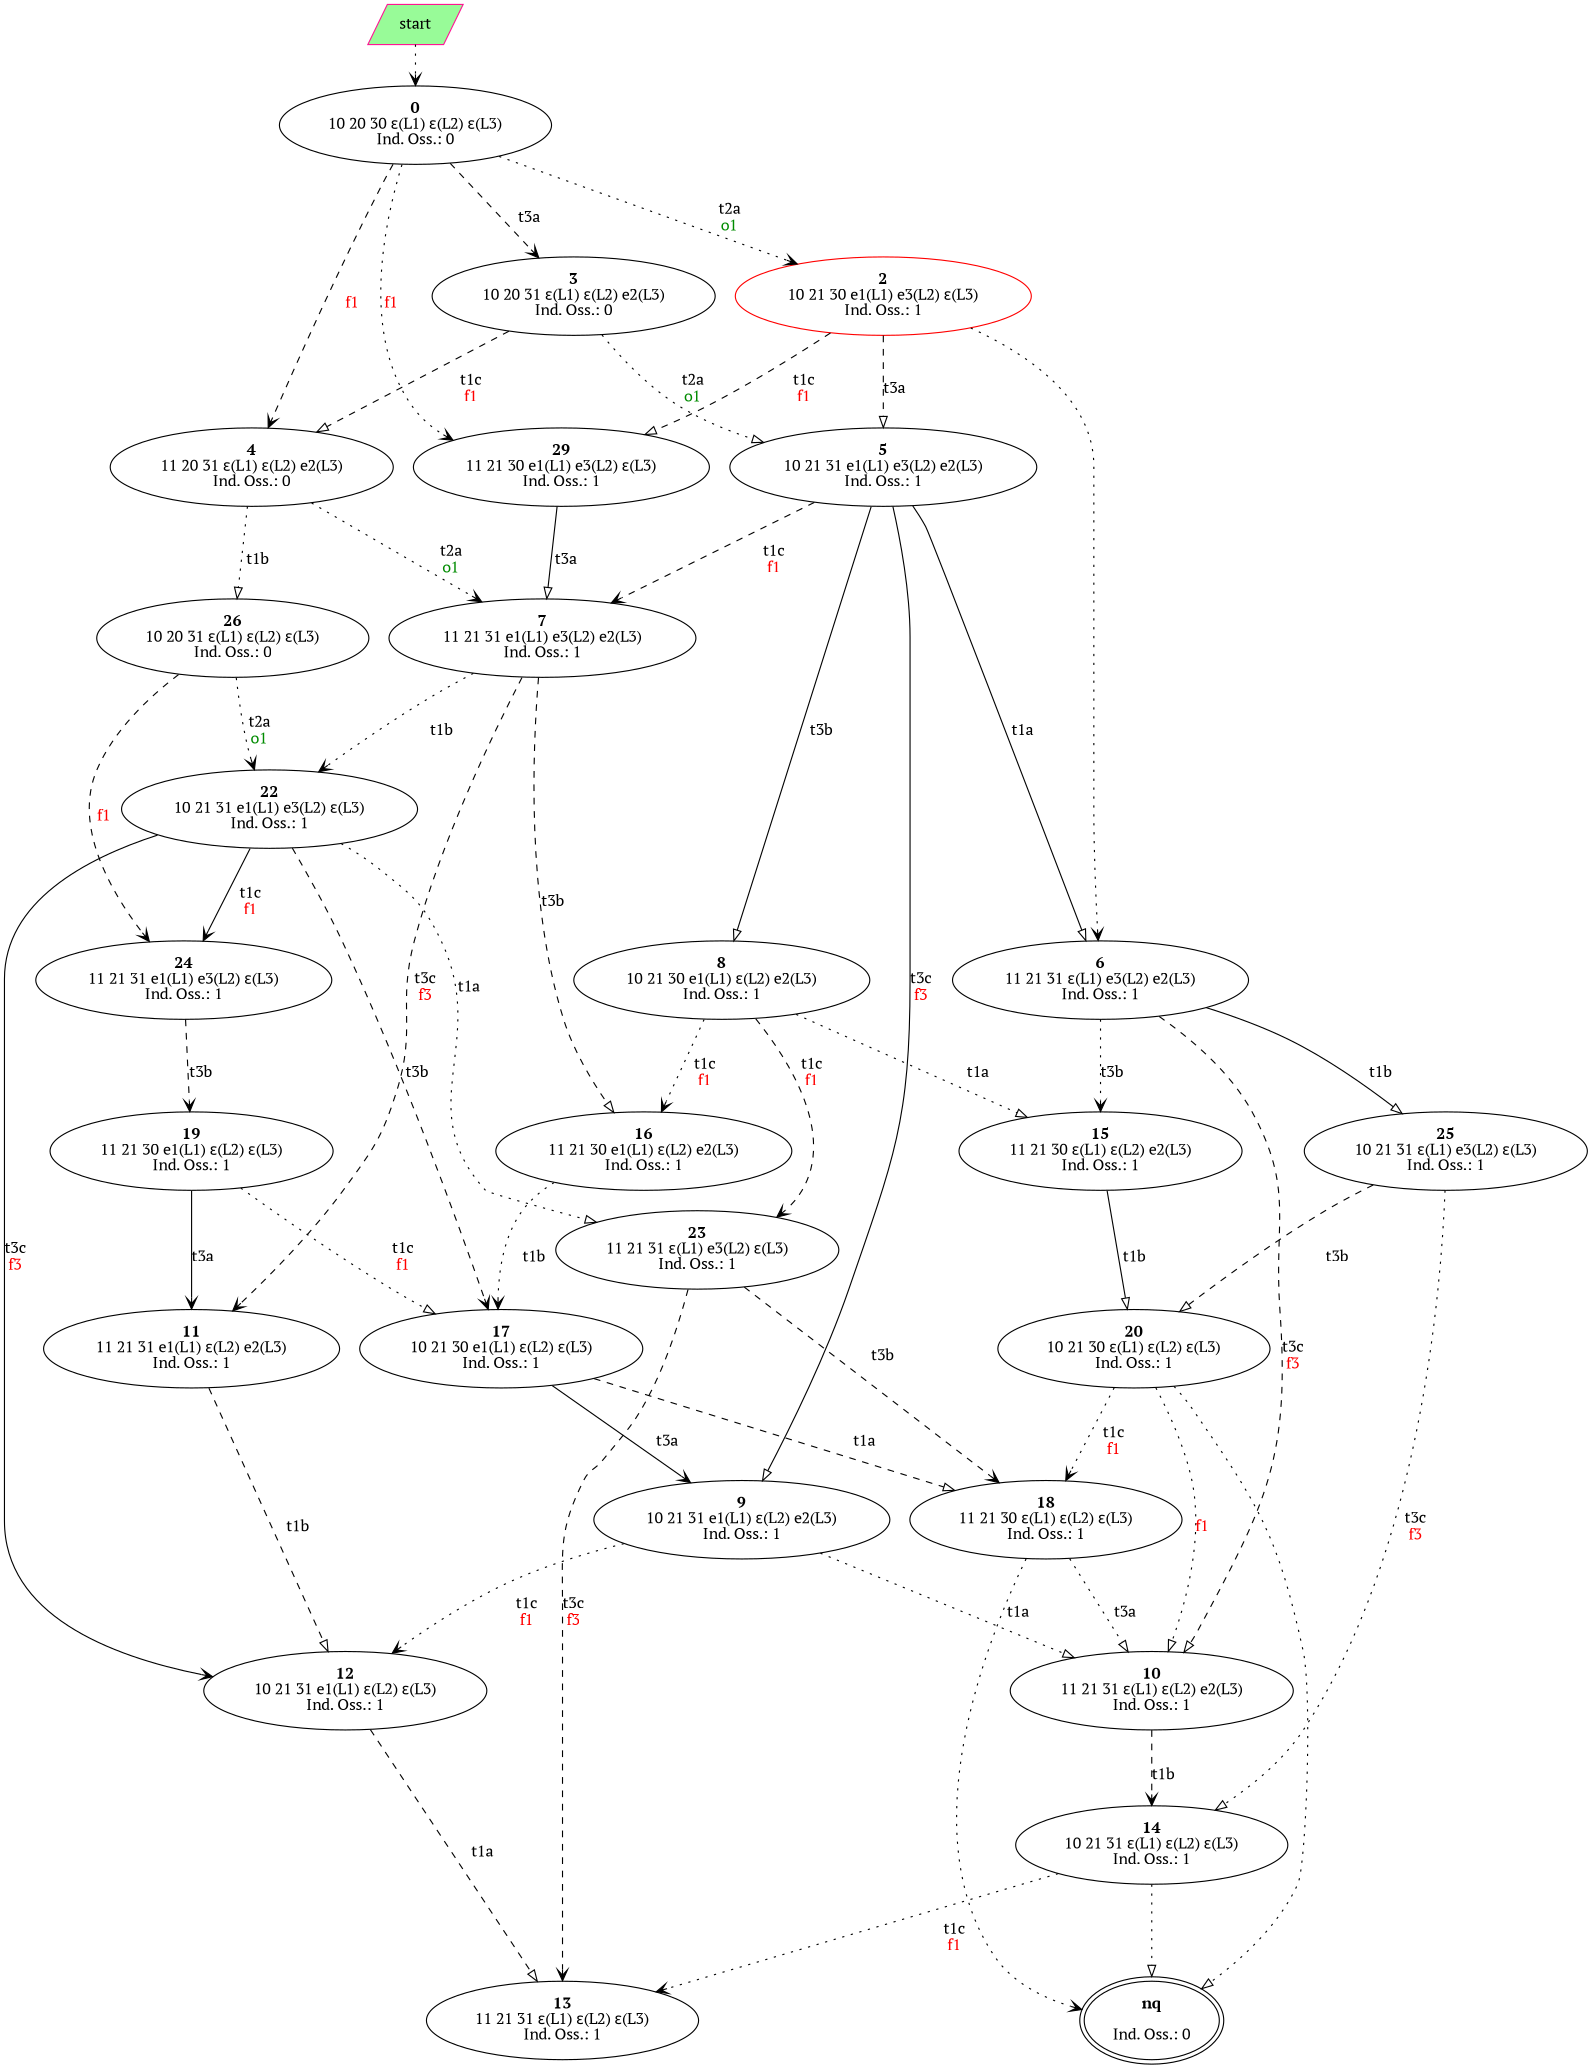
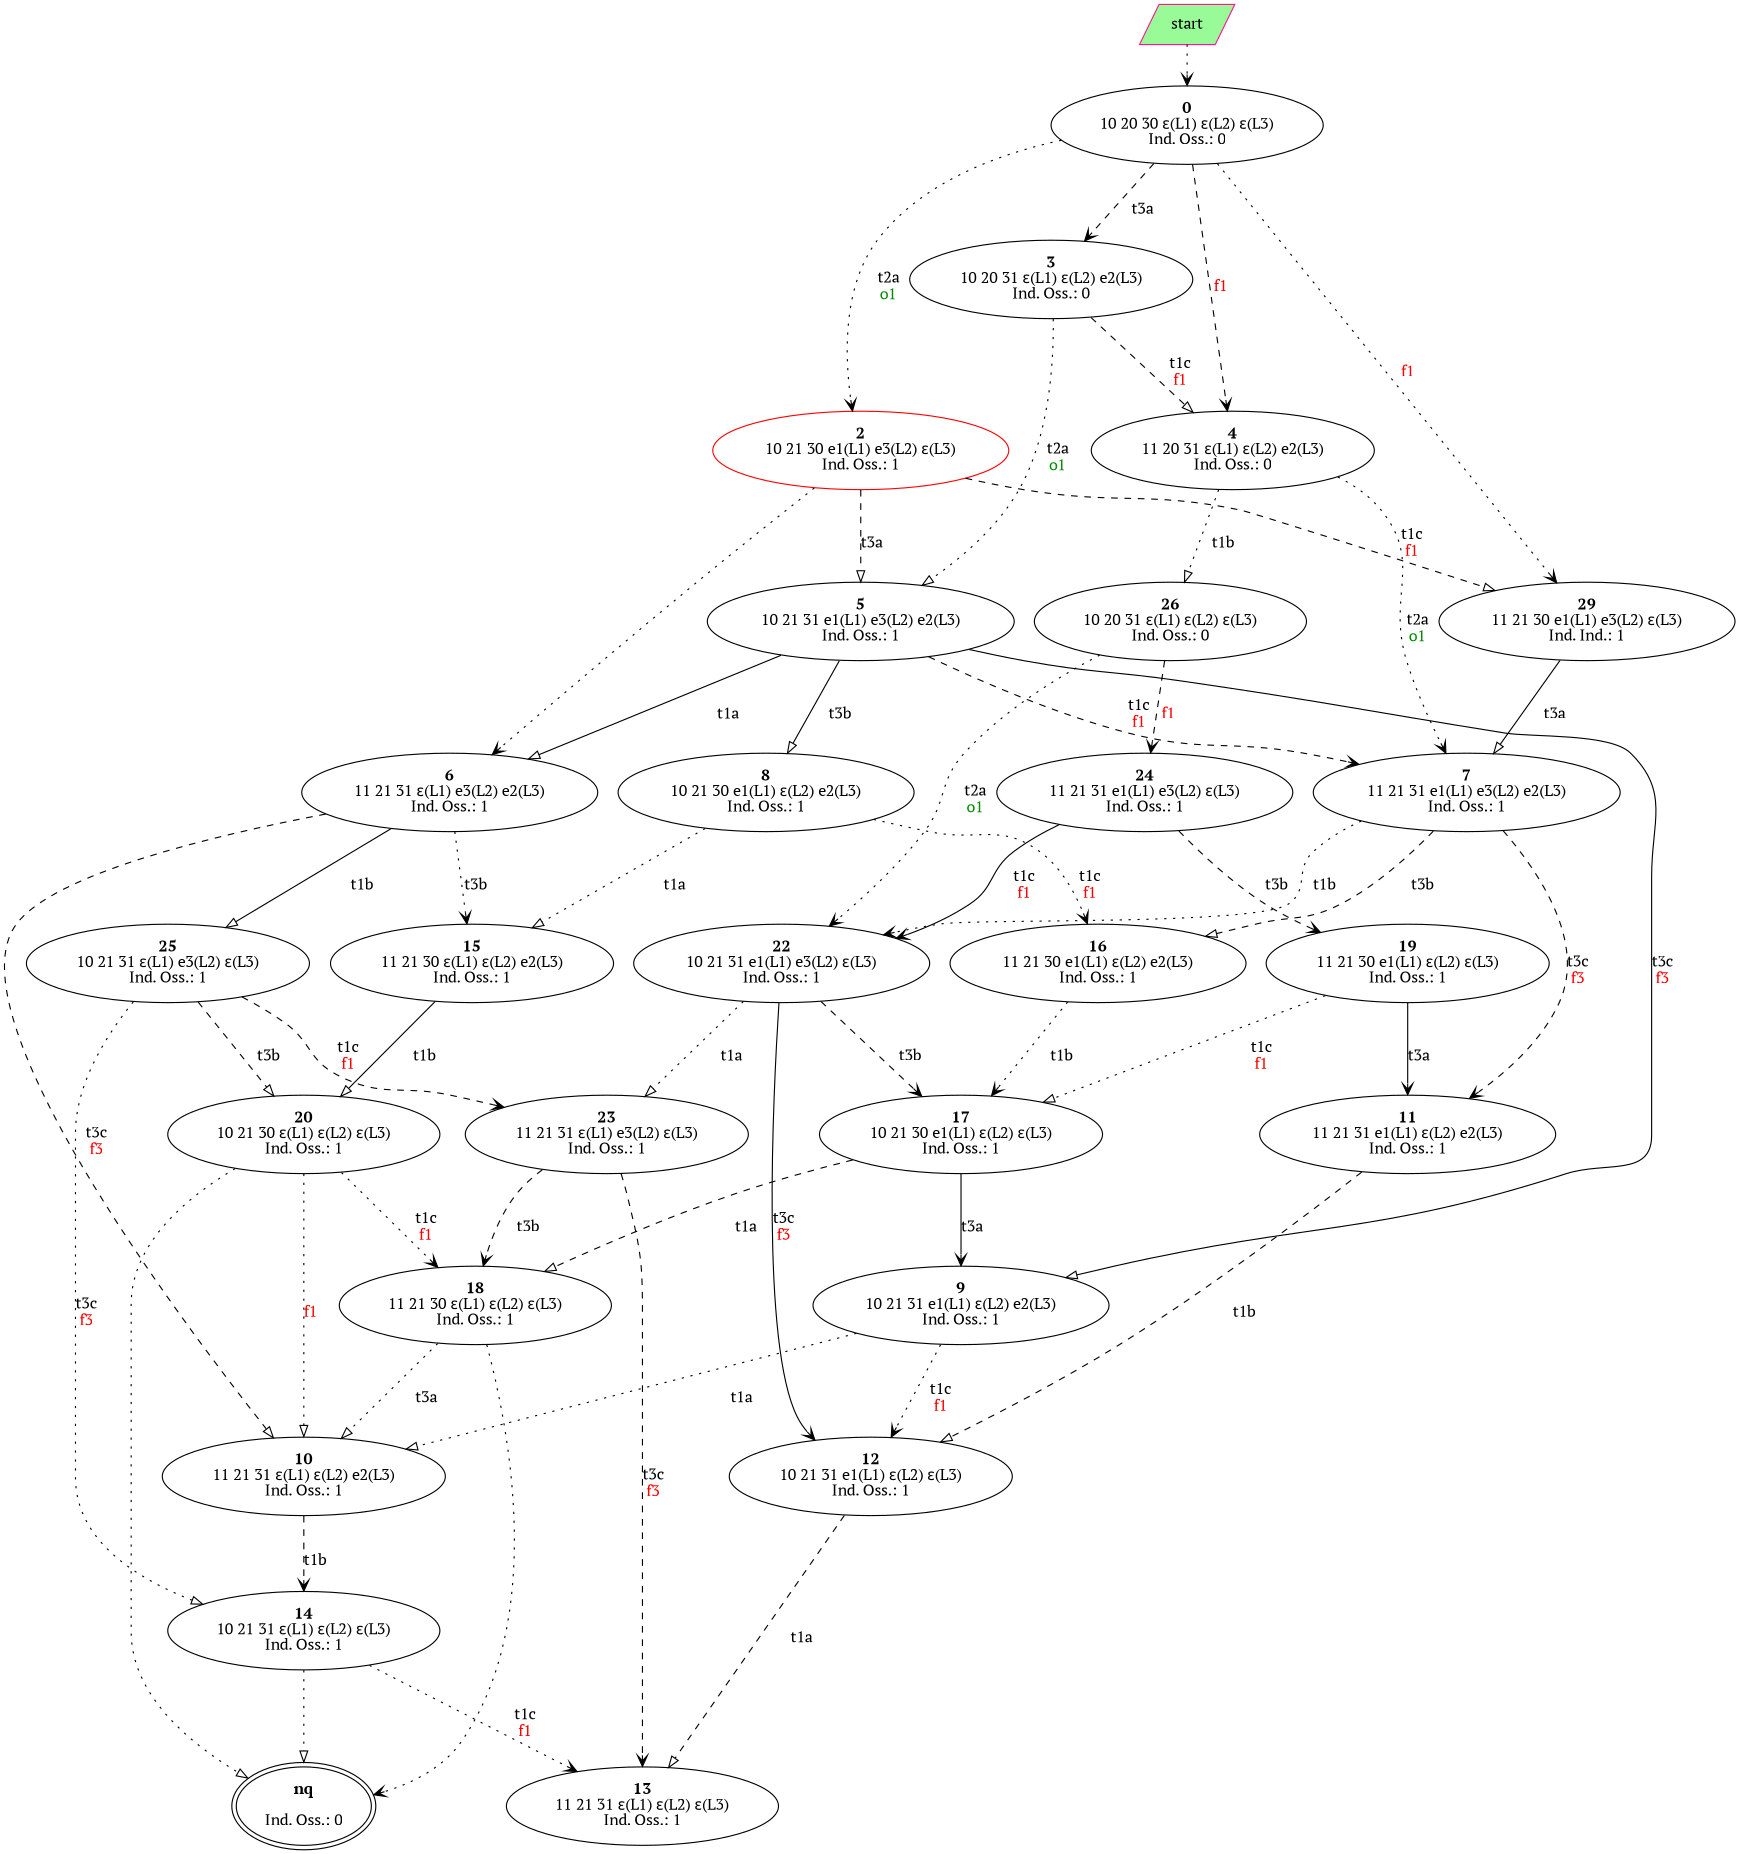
(561, 482) -> (1587, 636)
(229, 890) -> (988, 885)
(808, 1111) -> (347, 1079)
